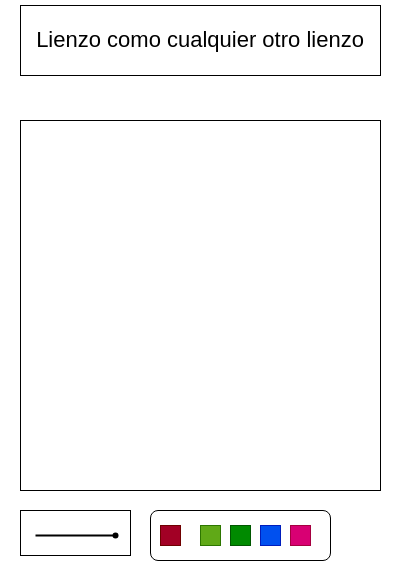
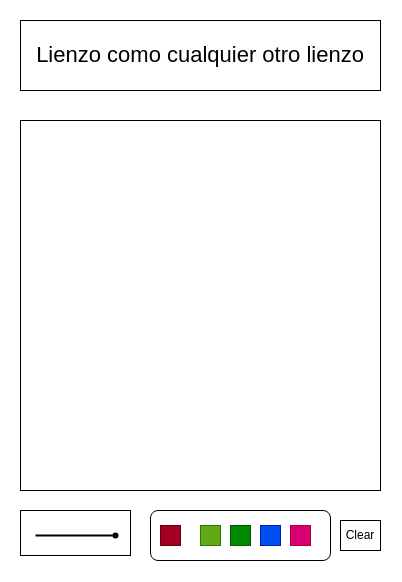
(201, 41) -> (201, 56)
none -> (361, 536)
